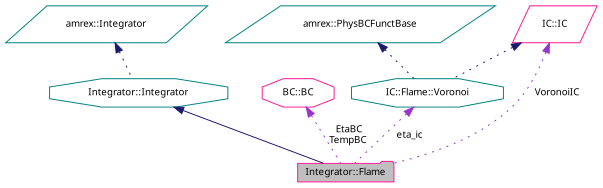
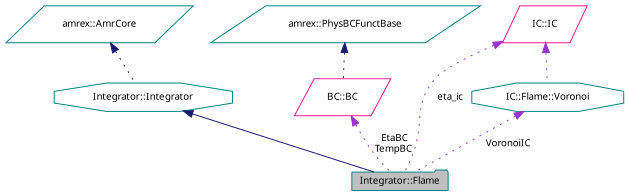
(107, 24) -> (100, 24)
(483, 63) -> (547, 68)
(400, 64) -> (344, 66)
(298, 93) -> (343, 97)
(556, 93) -> (449, 97)
(409, 135) -> (507, 144)
(346, 173) -> (400, 181)
